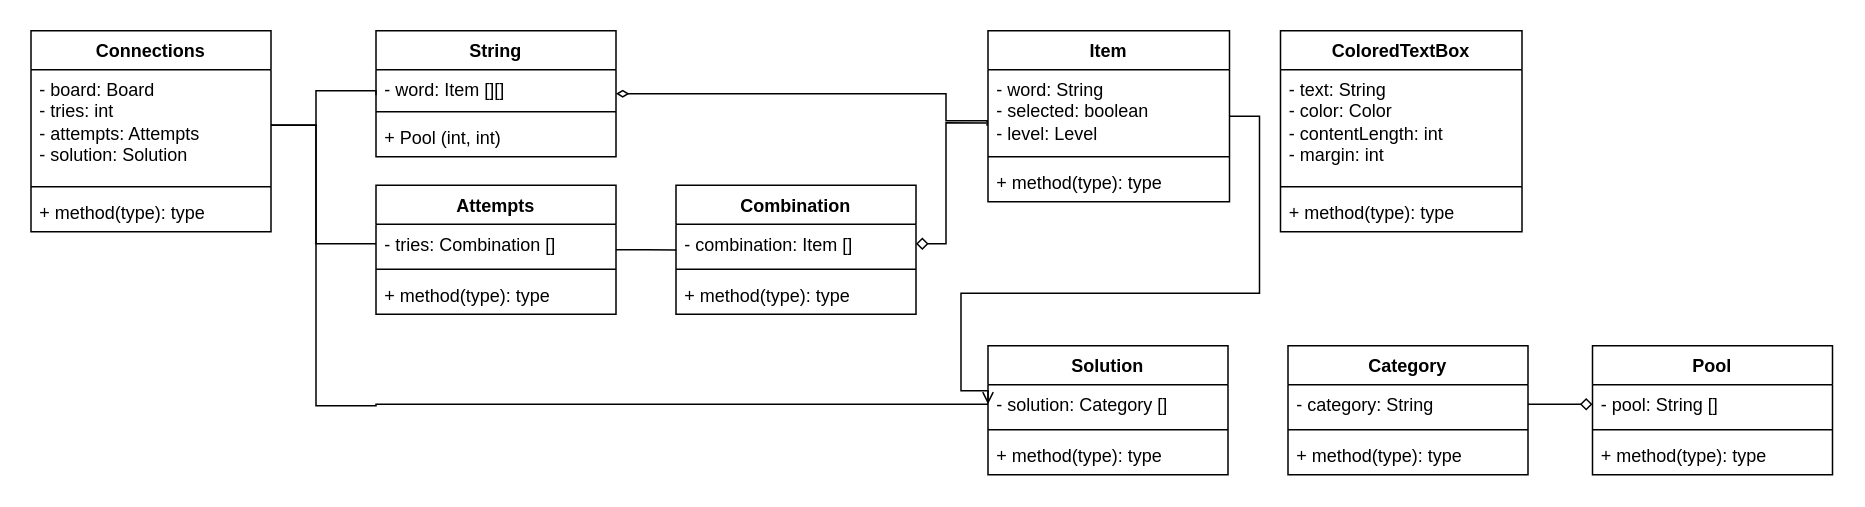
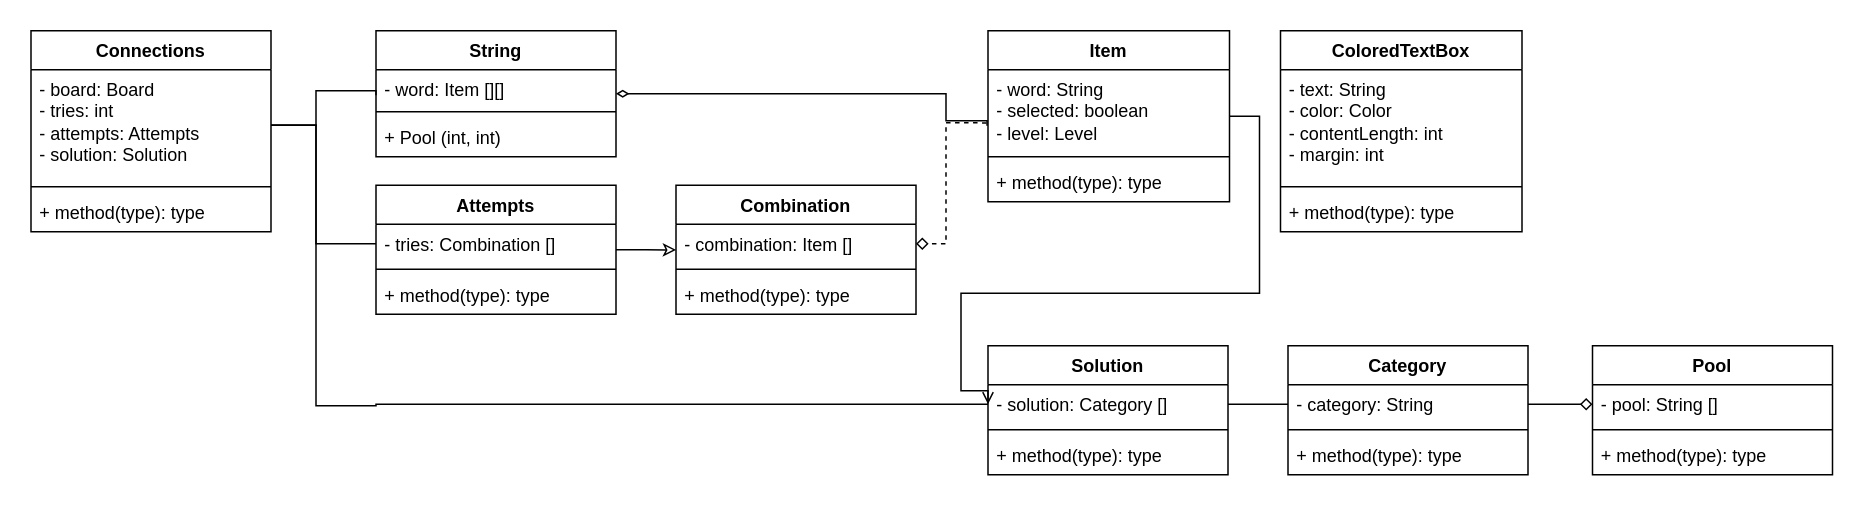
(946, 173) -> (946, 173)
(668, 250) -> (664, 250)
none -> (1257, 404)
